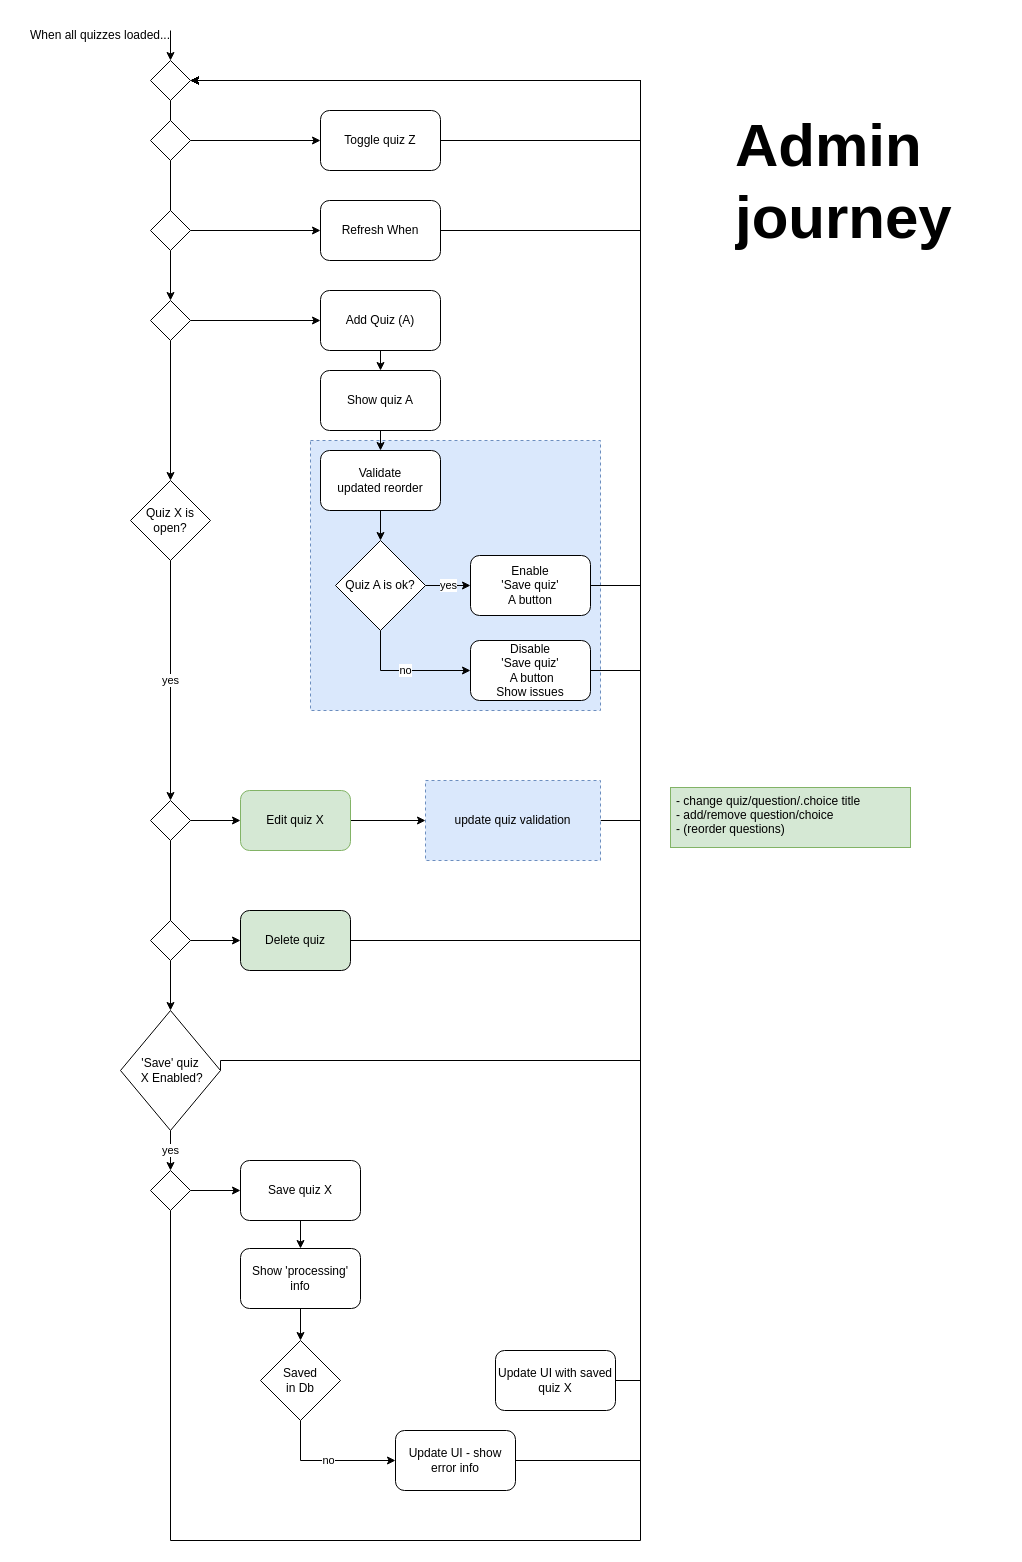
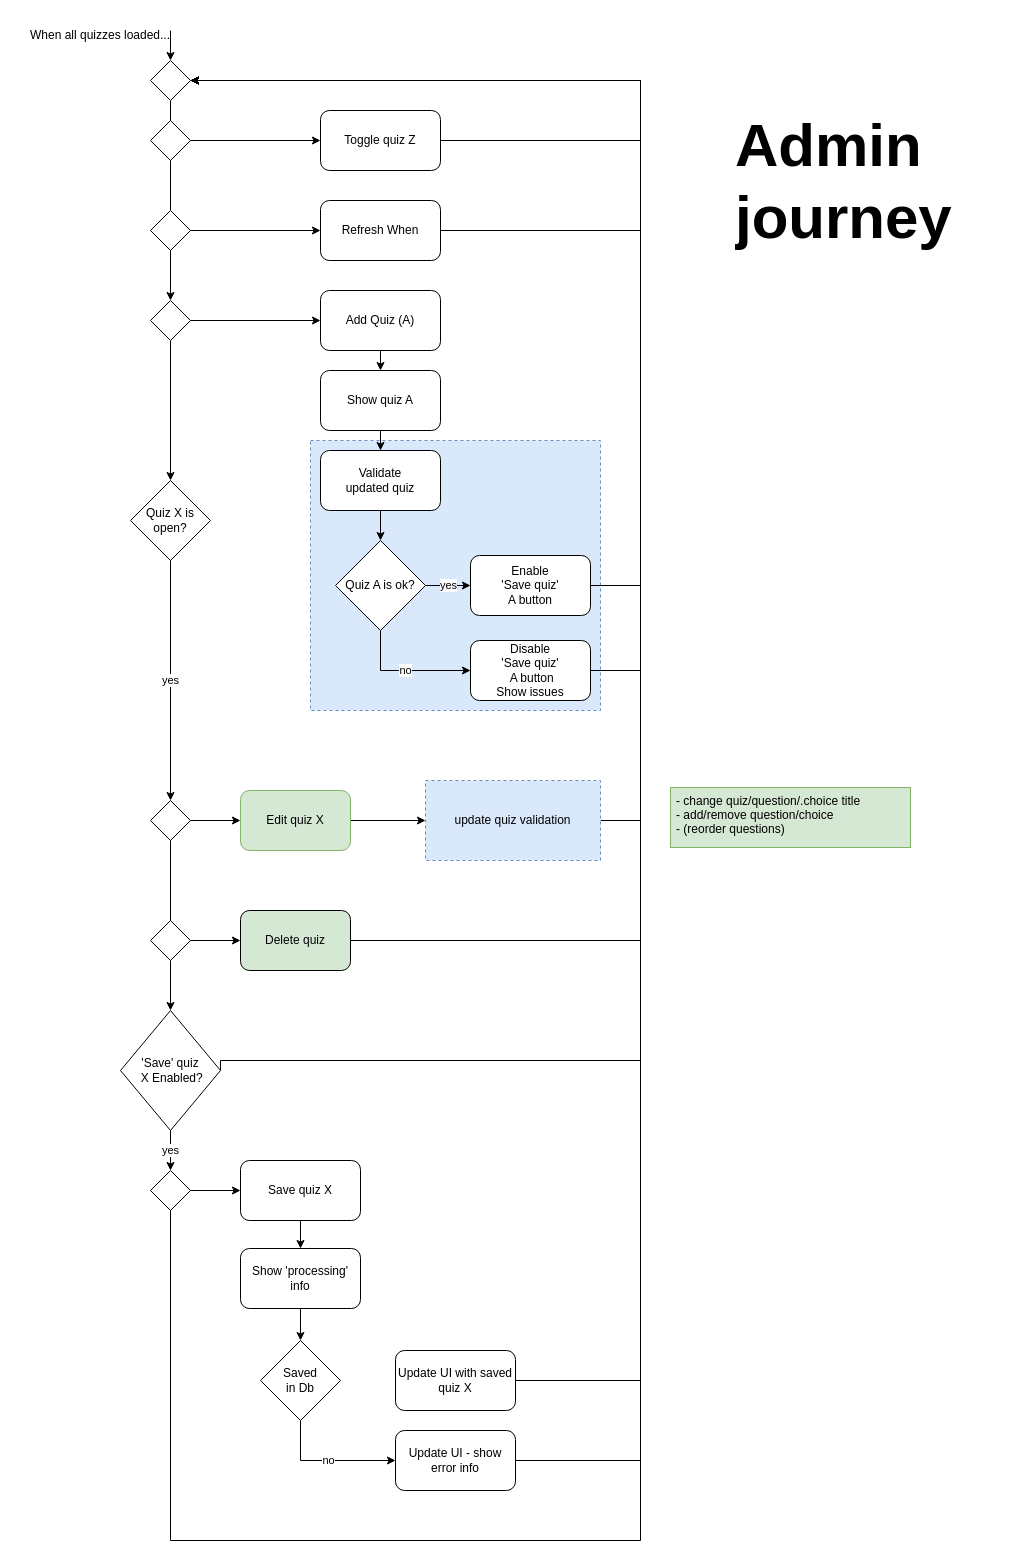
(381, 481) -> (381, 481)
(556, 1381) -> (456, 1381)
